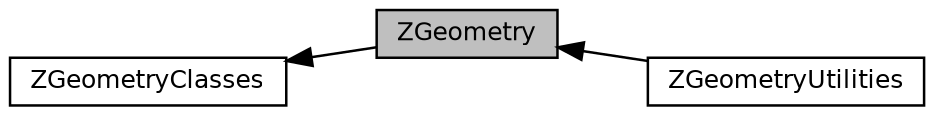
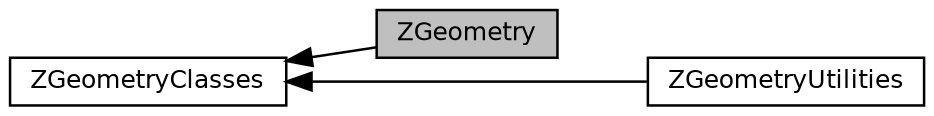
(615, 56) -> (479, 82)
